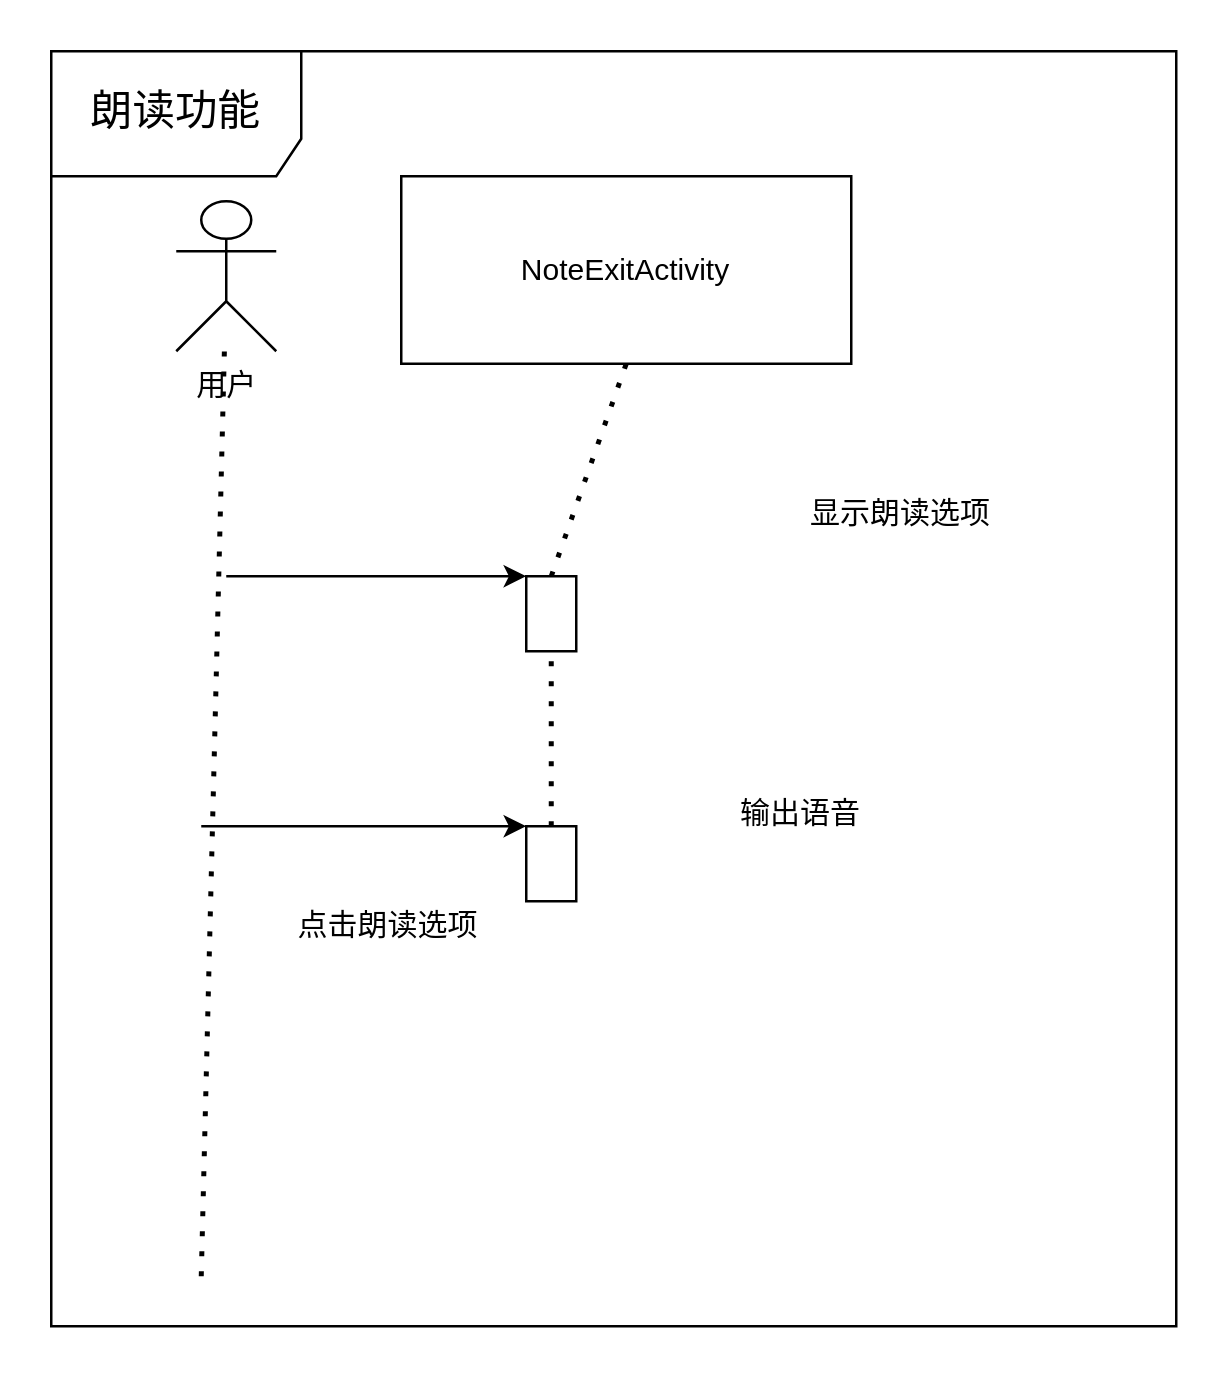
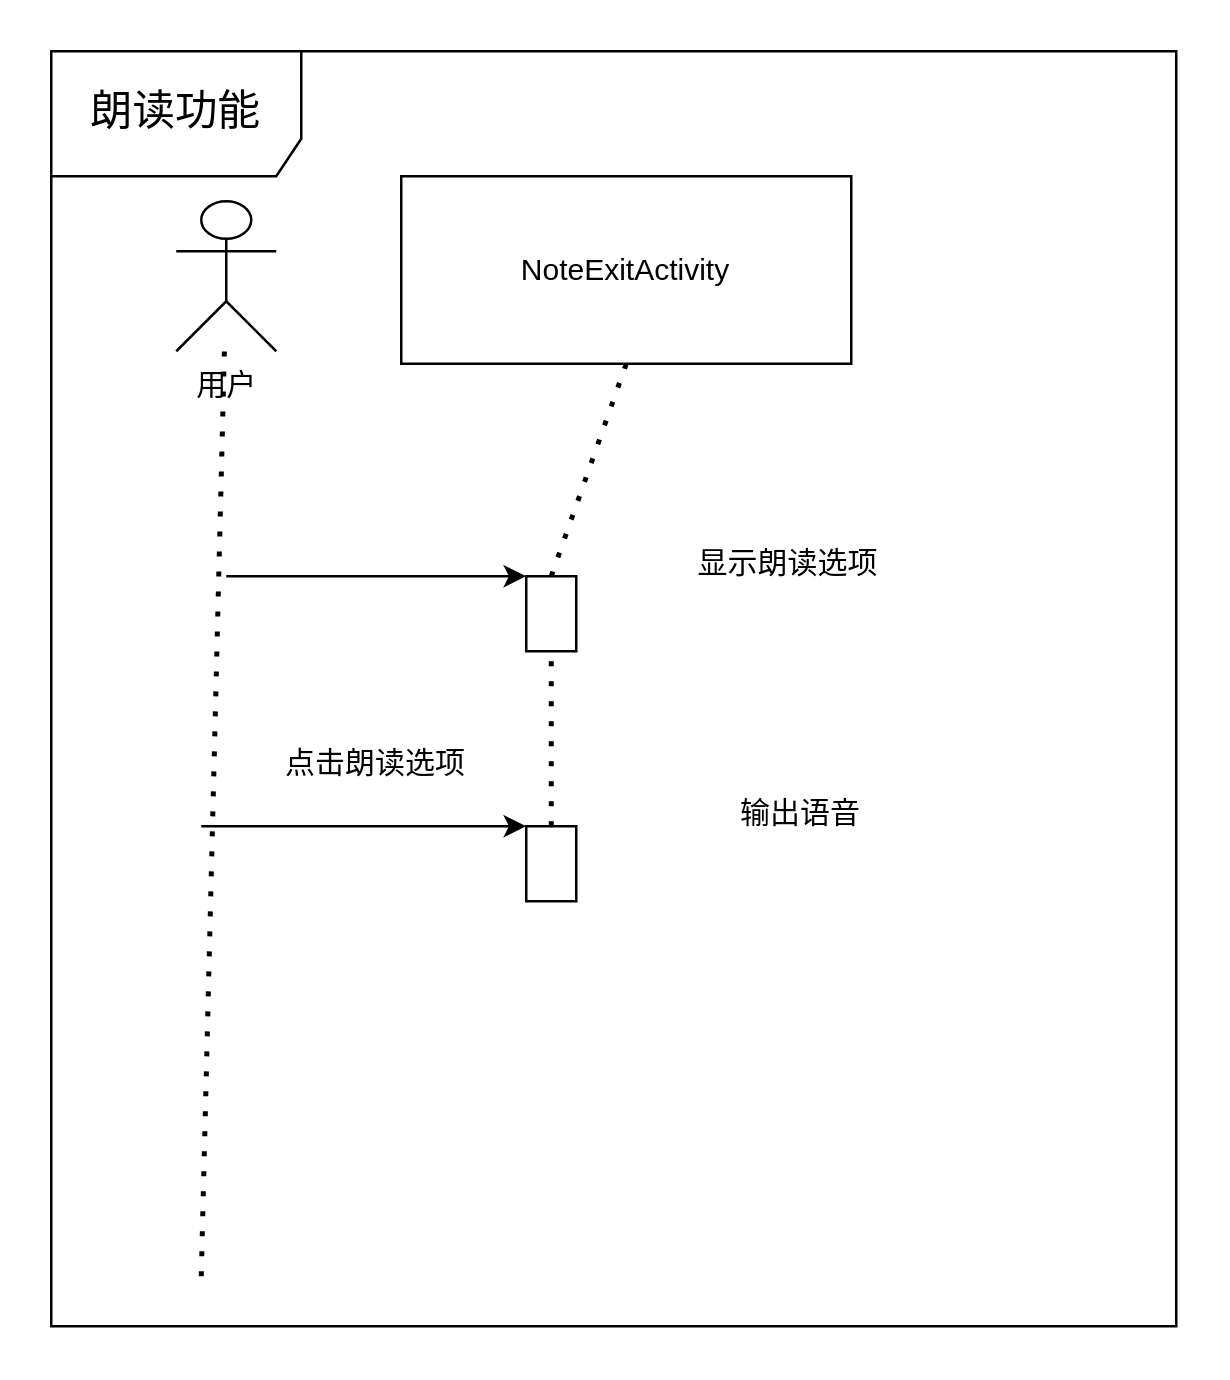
(901, 514) -> (789, 564)
(389, 926) -> (376, 764)
